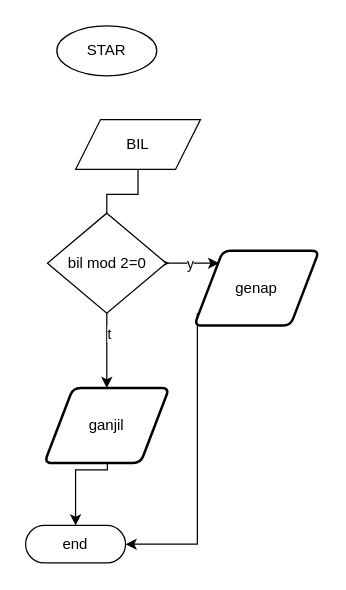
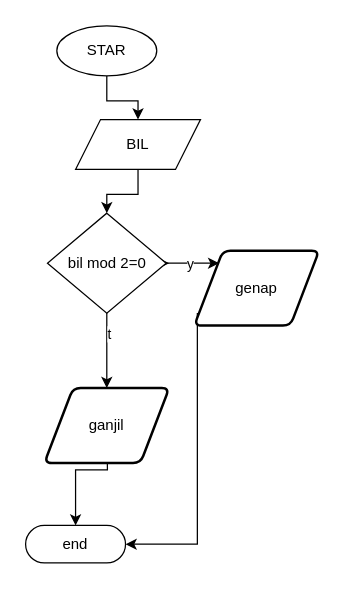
none -> (115, 101)
(107, 206) -> (107, 203)
